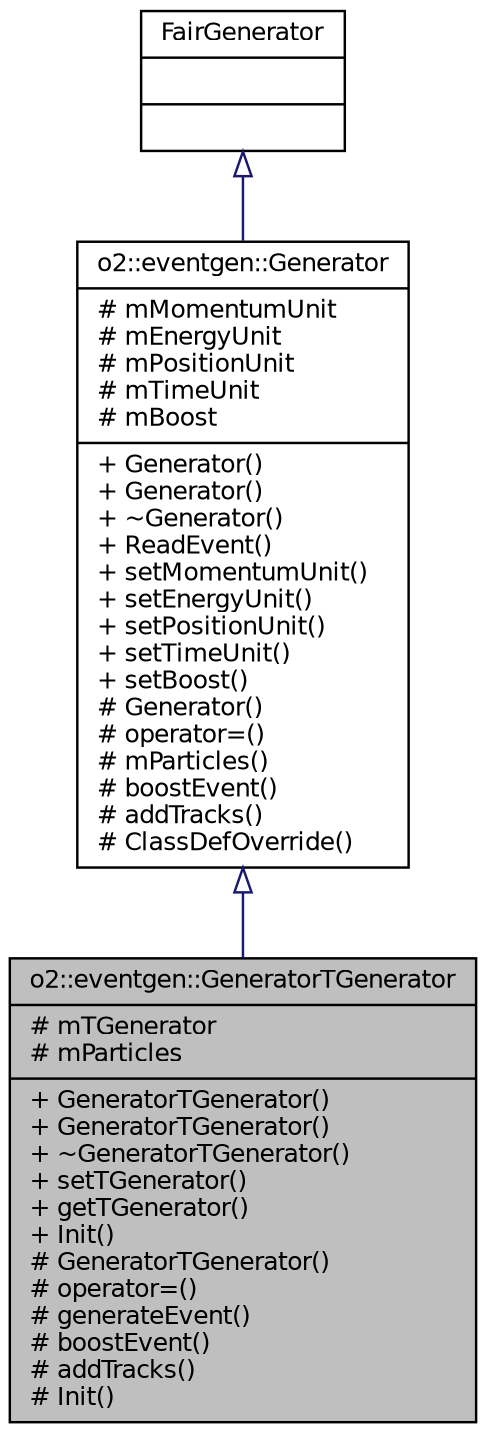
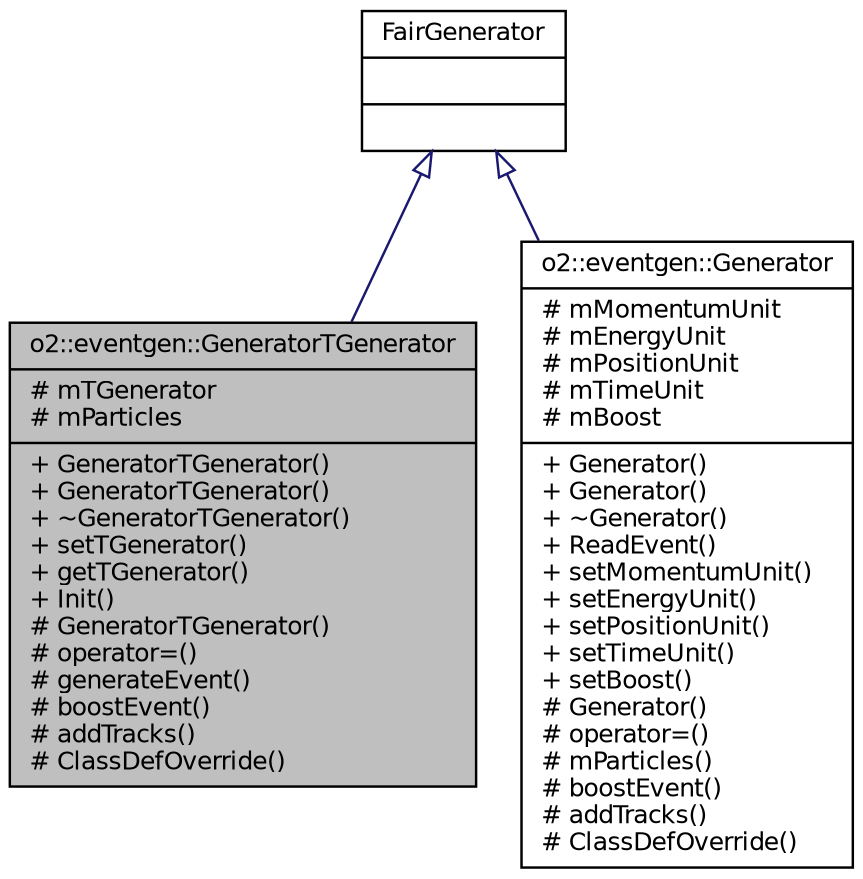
(243, 926) -> (386, 248)
(72, 1398) -> (158, 762)
